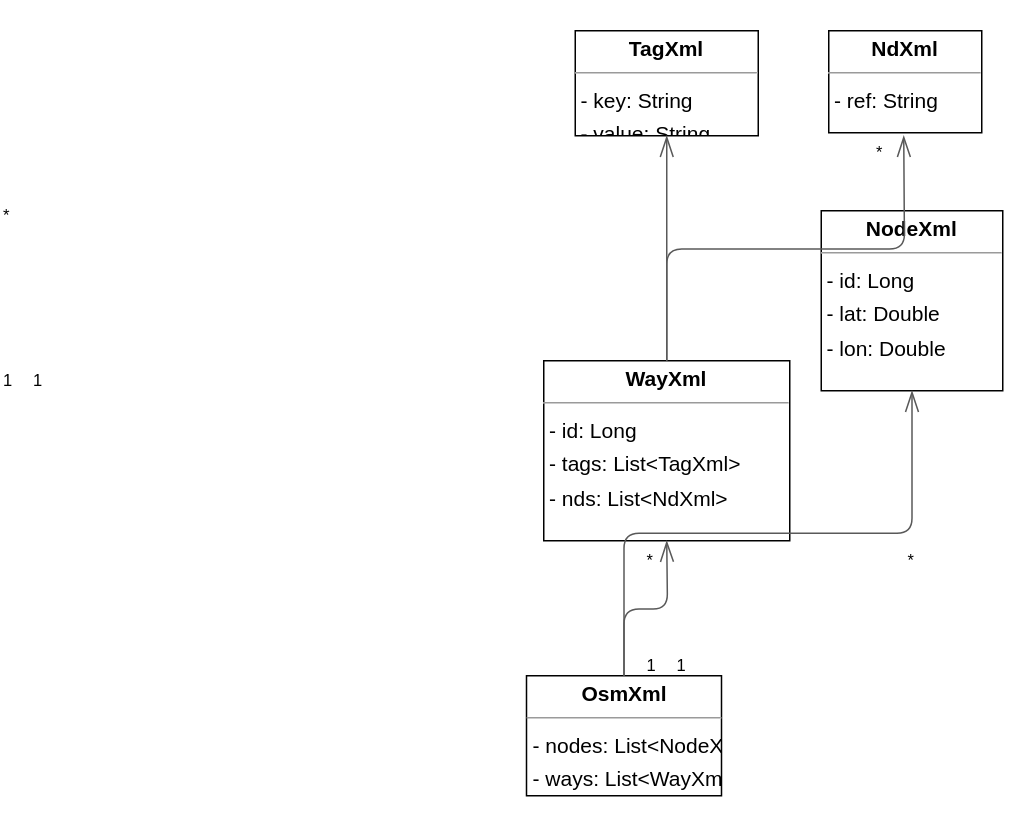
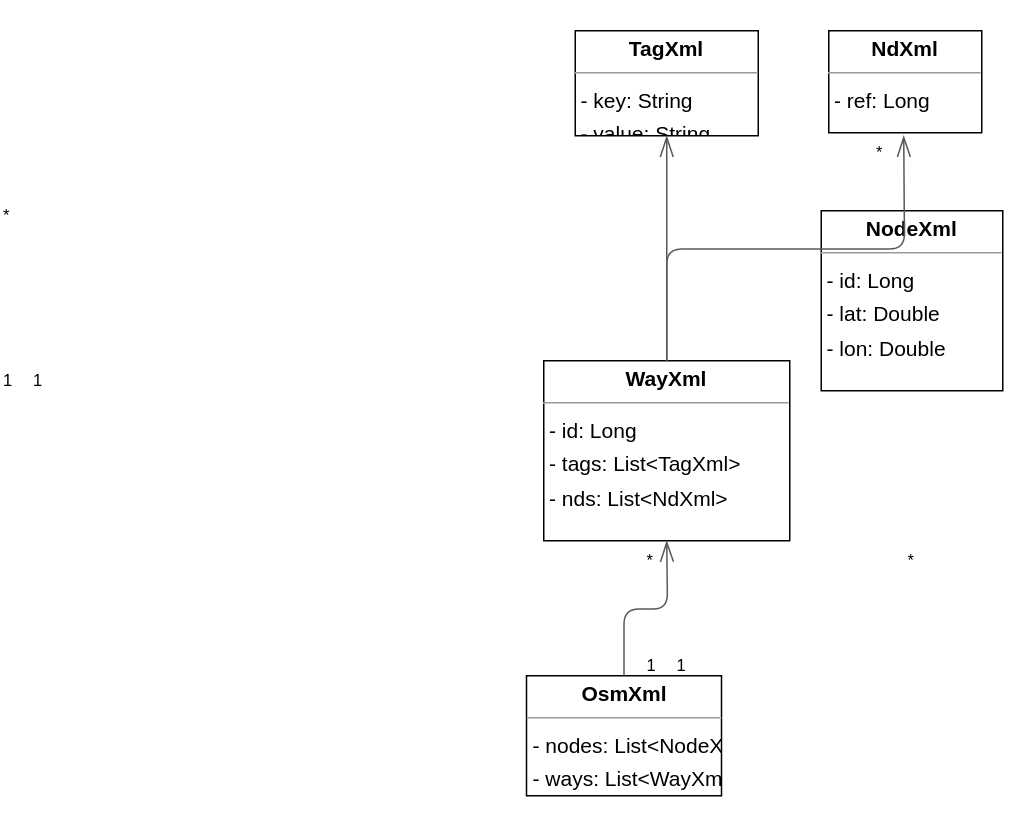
(894, 56) -> (885, 56)
(798, 533) -> none
